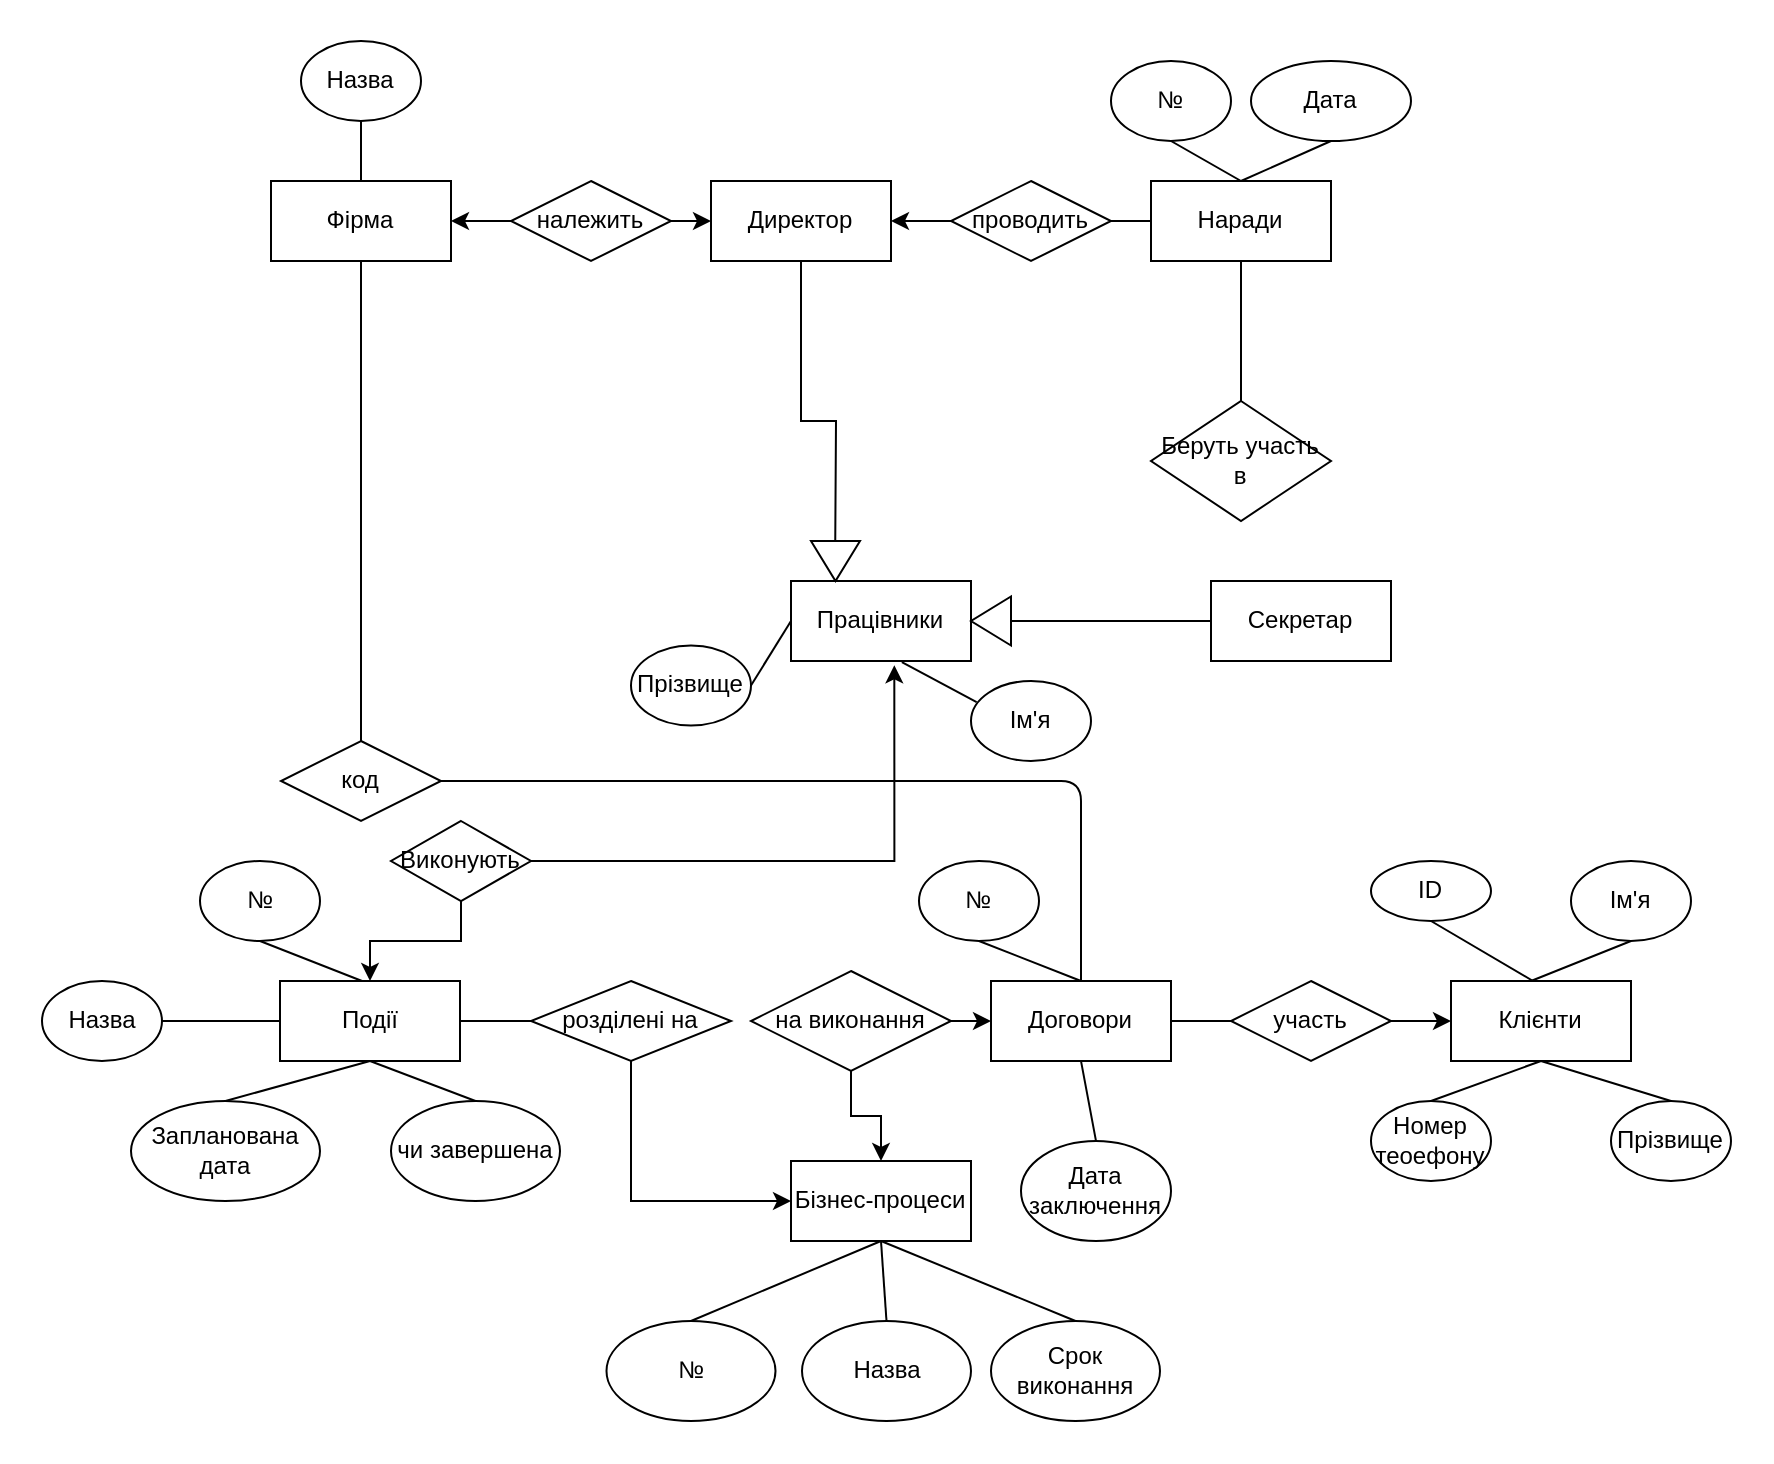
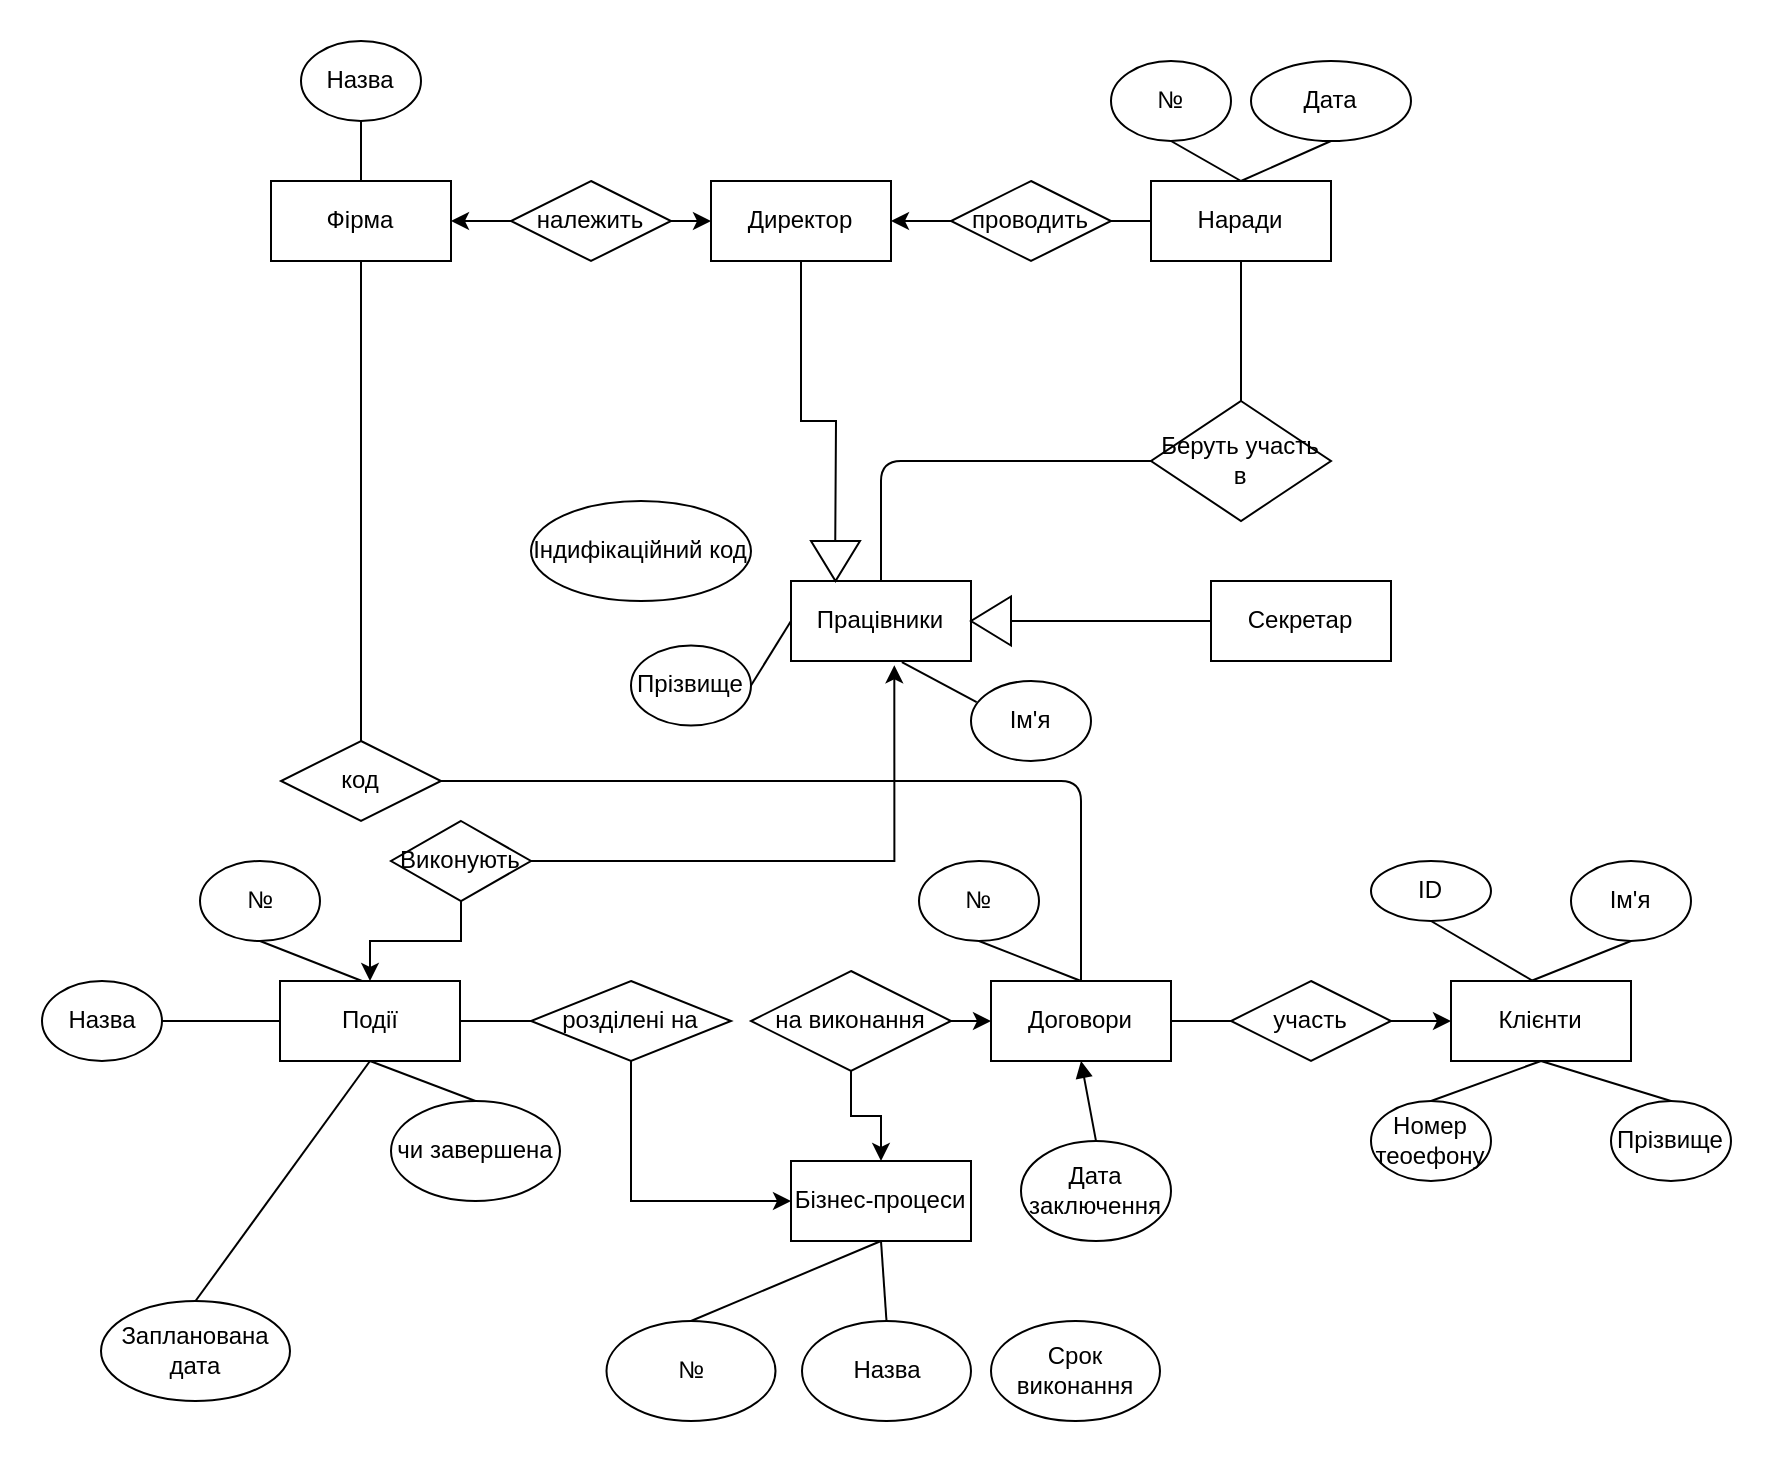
none -> (963, 461)
none -> (641, 551)
(1083, 1071) -> (1084, 1078)
(226, 1151) -> (196, 1351)
(980, 1282) -> none
